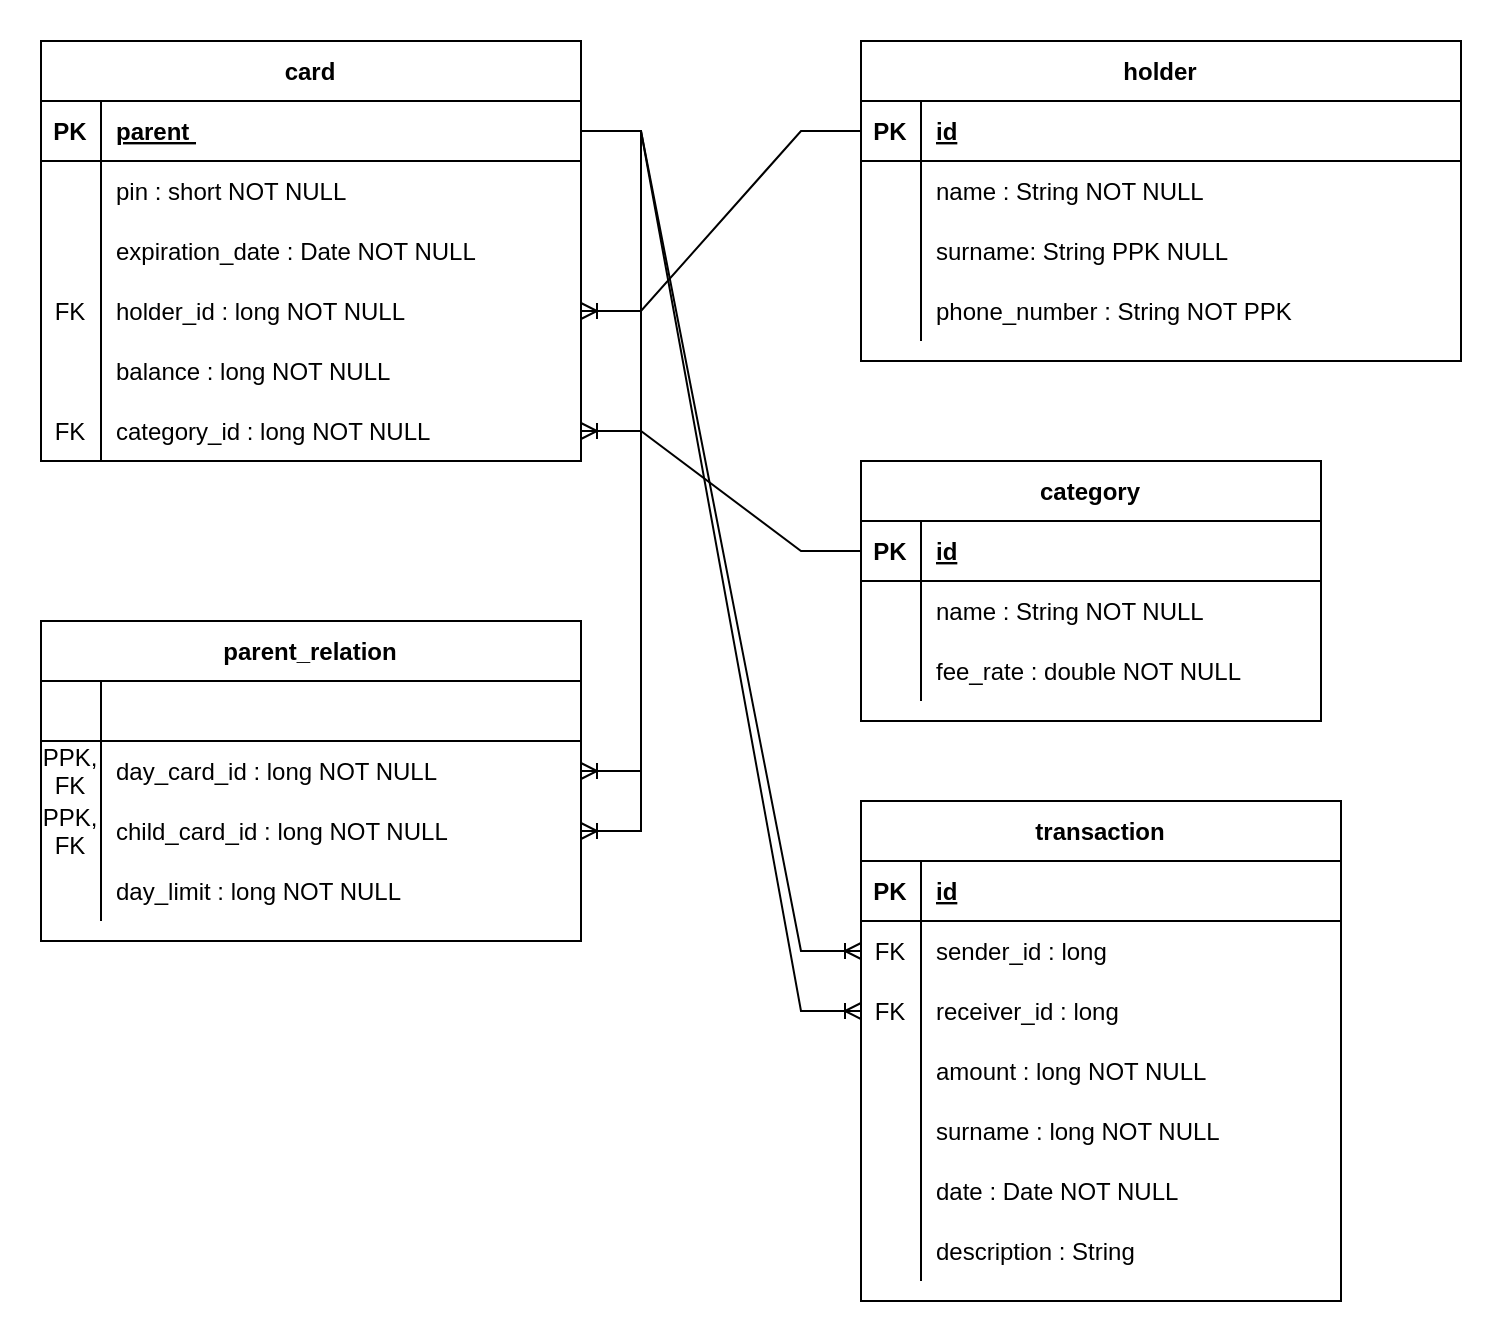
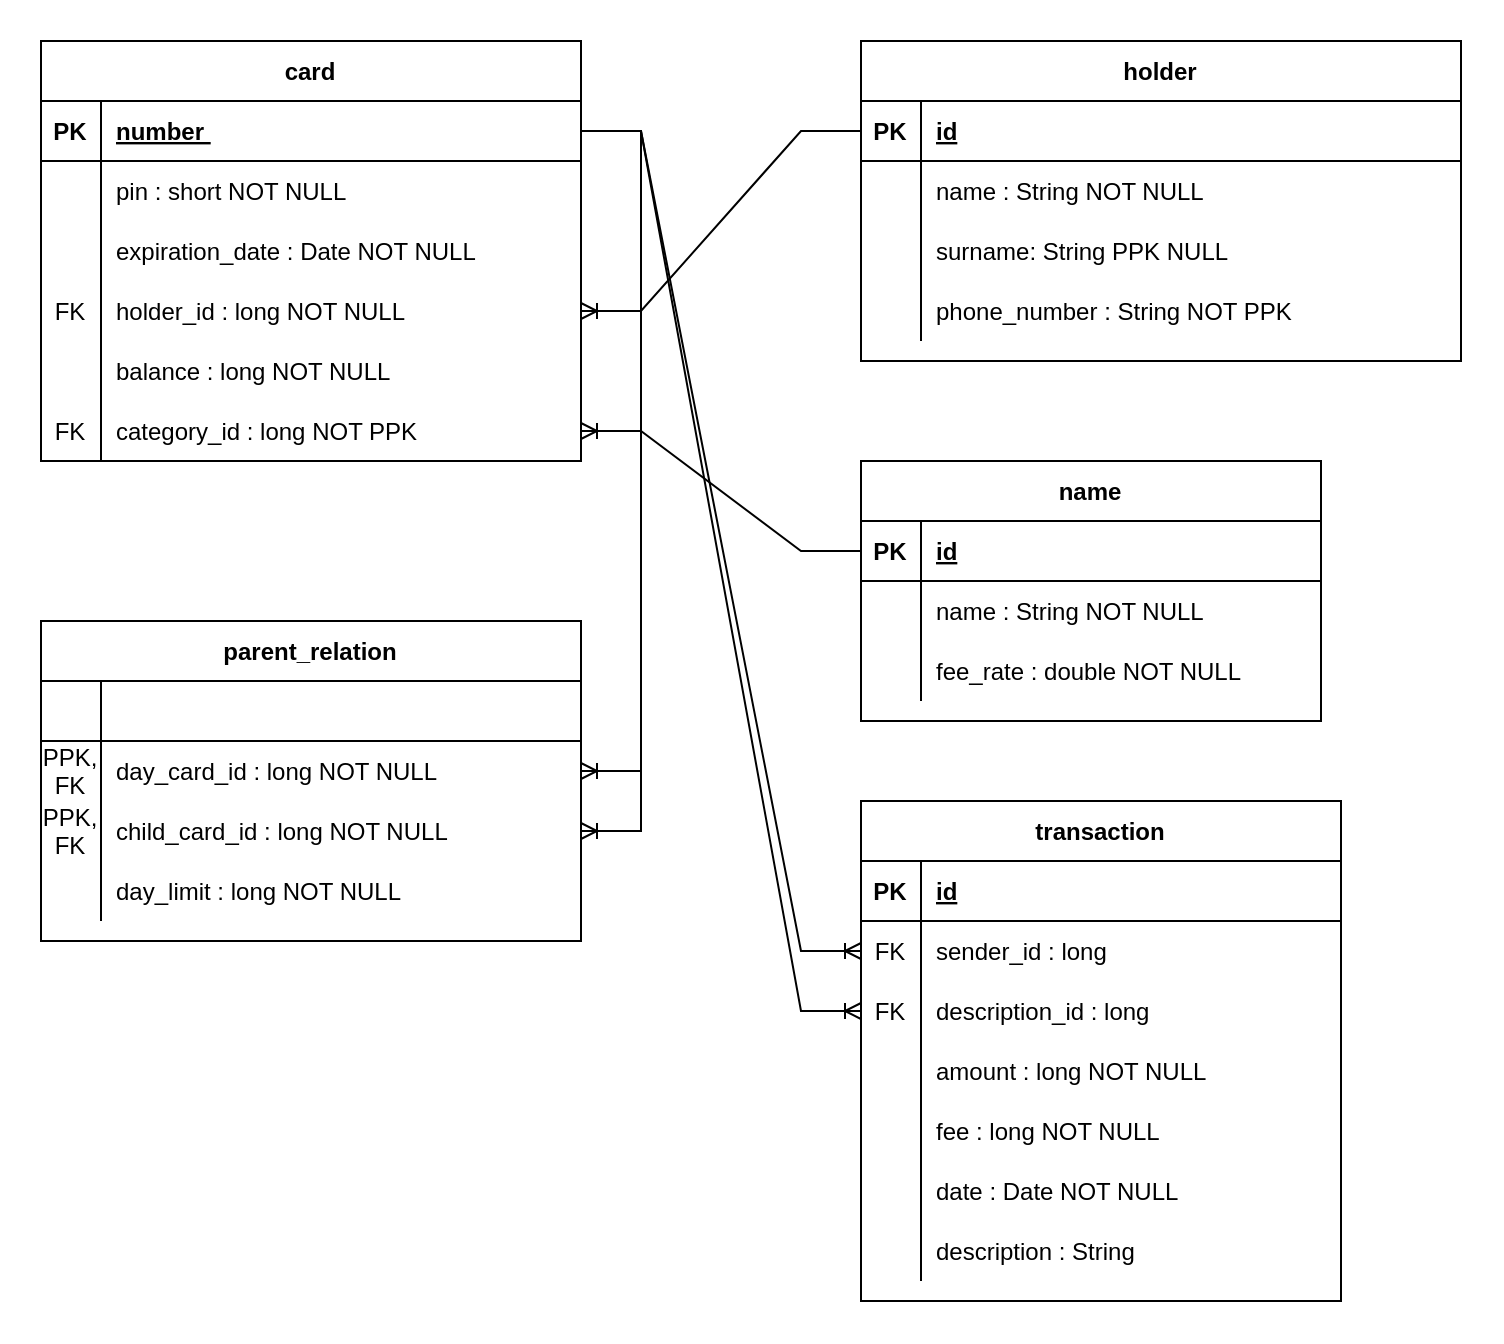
(156, 132) -> (156, 132)
(276, 432) -> (269, 432)
(1090, 492) -> (1090, 492)
(1038, 1012) -> (1055, 1012)
(1072, 1132) -> (1045, 1132)
